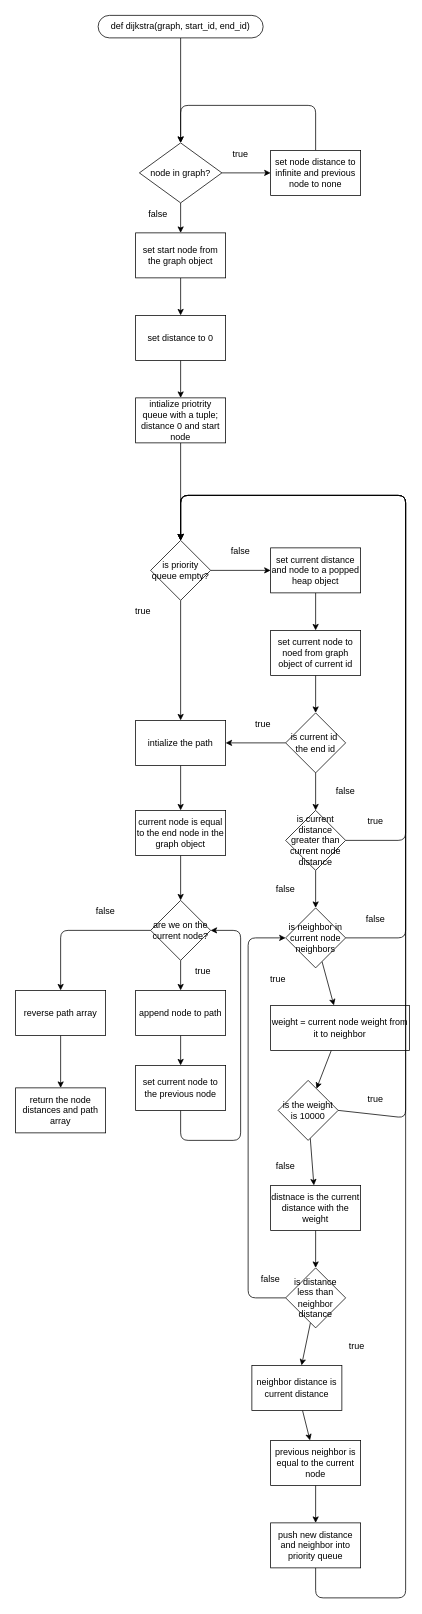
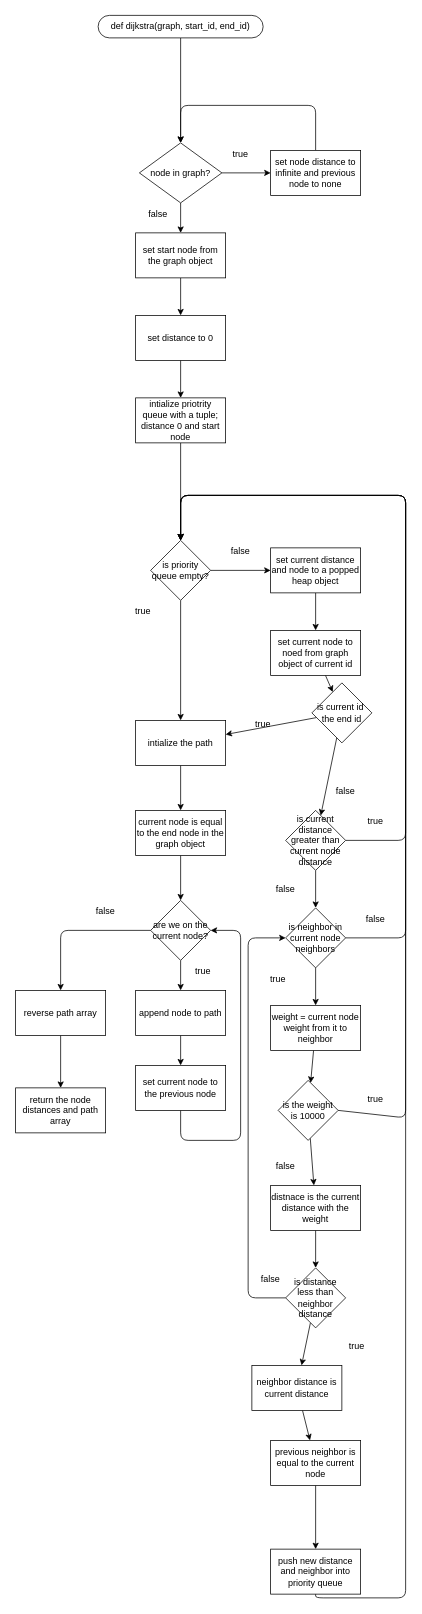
(315, 743) -> (342, 713)
(340, 1028) -> (315, 1028)
(315, 1545) -> (315, 1572)
